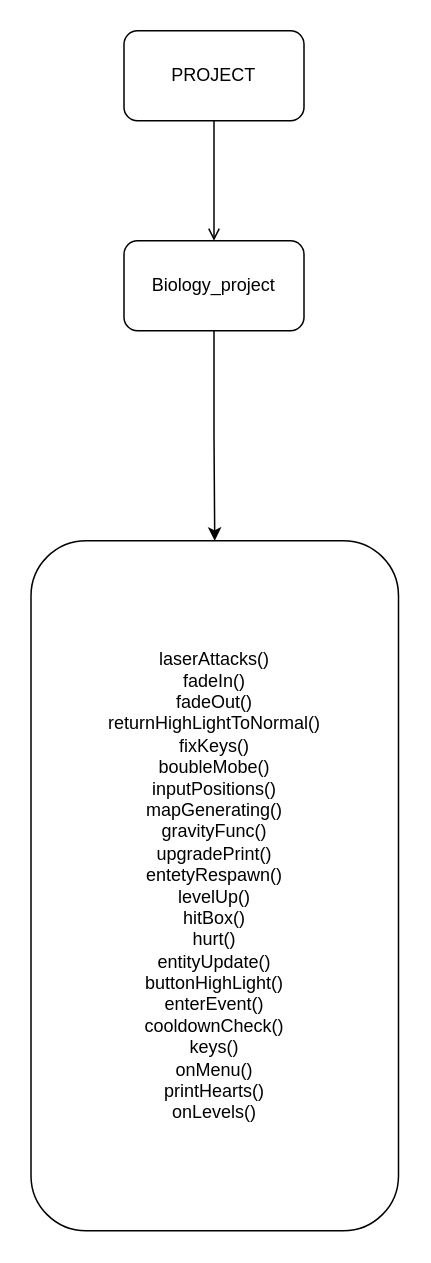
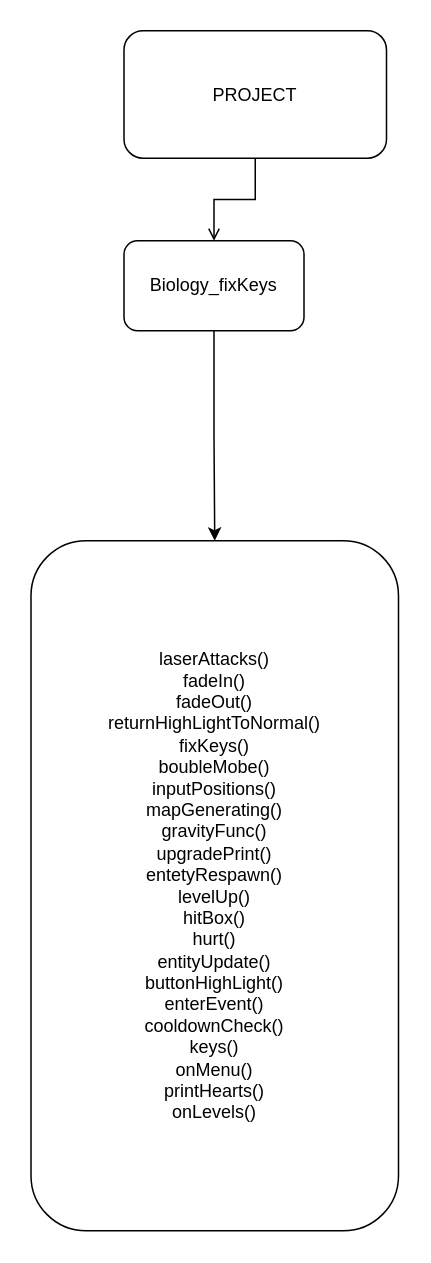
(214, 76) -> (255, 95)
(214, 286) -> (214, 286)
